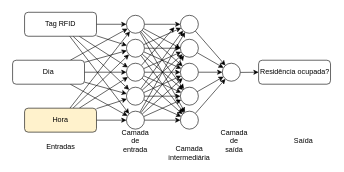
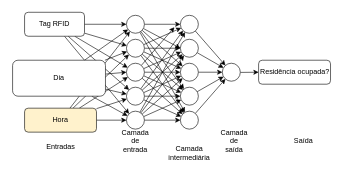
(60, 24) -> (54, 24)
(48, 72) -> (59, 78)
